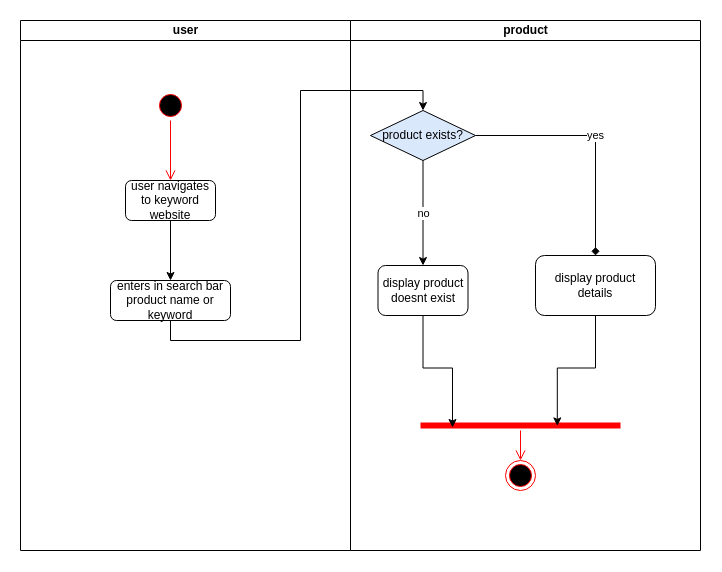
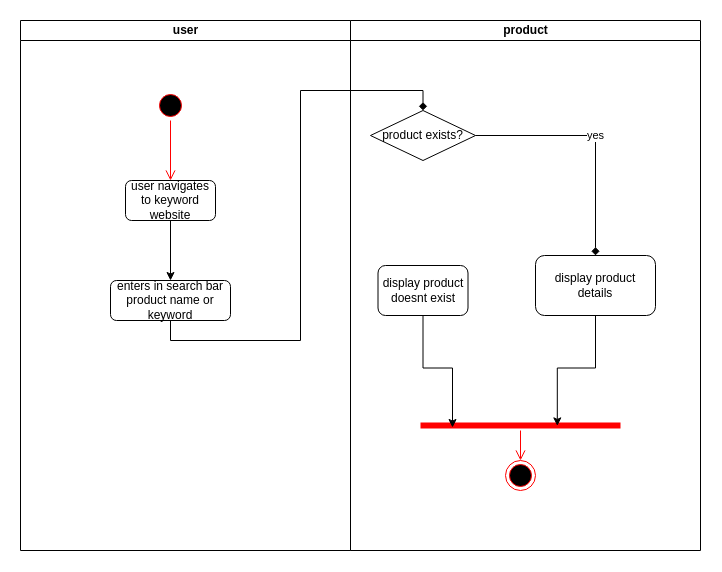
(423, 102) -> (423, 101)
(423, 136) -> (423, 136)
(423, 210) -> none
